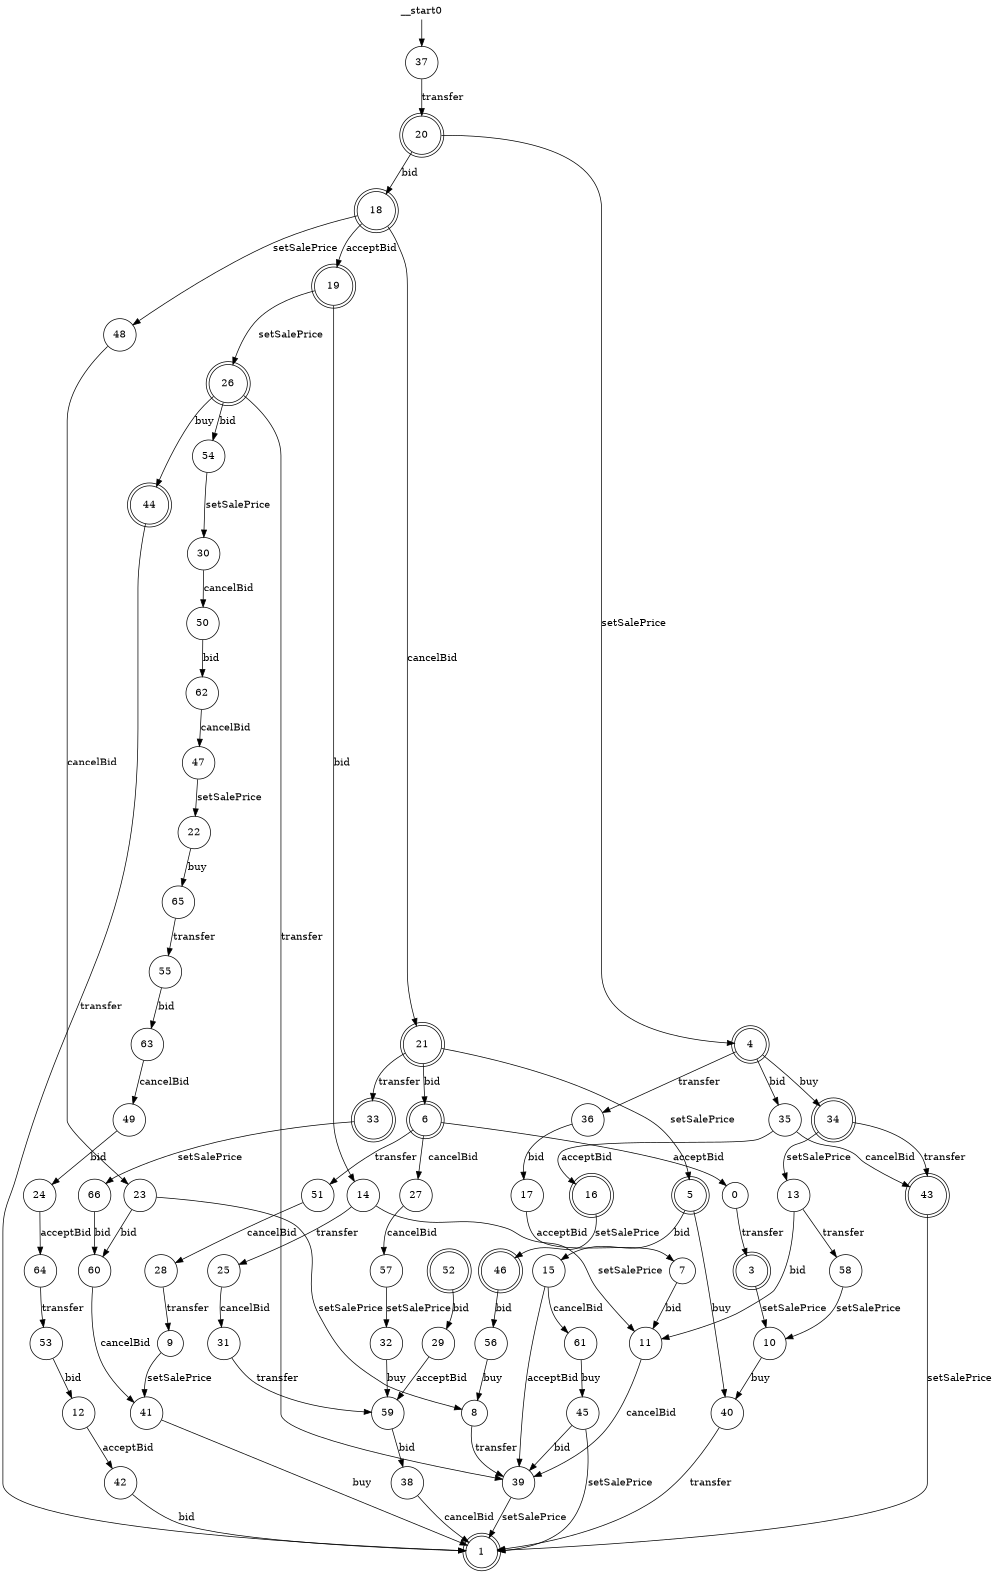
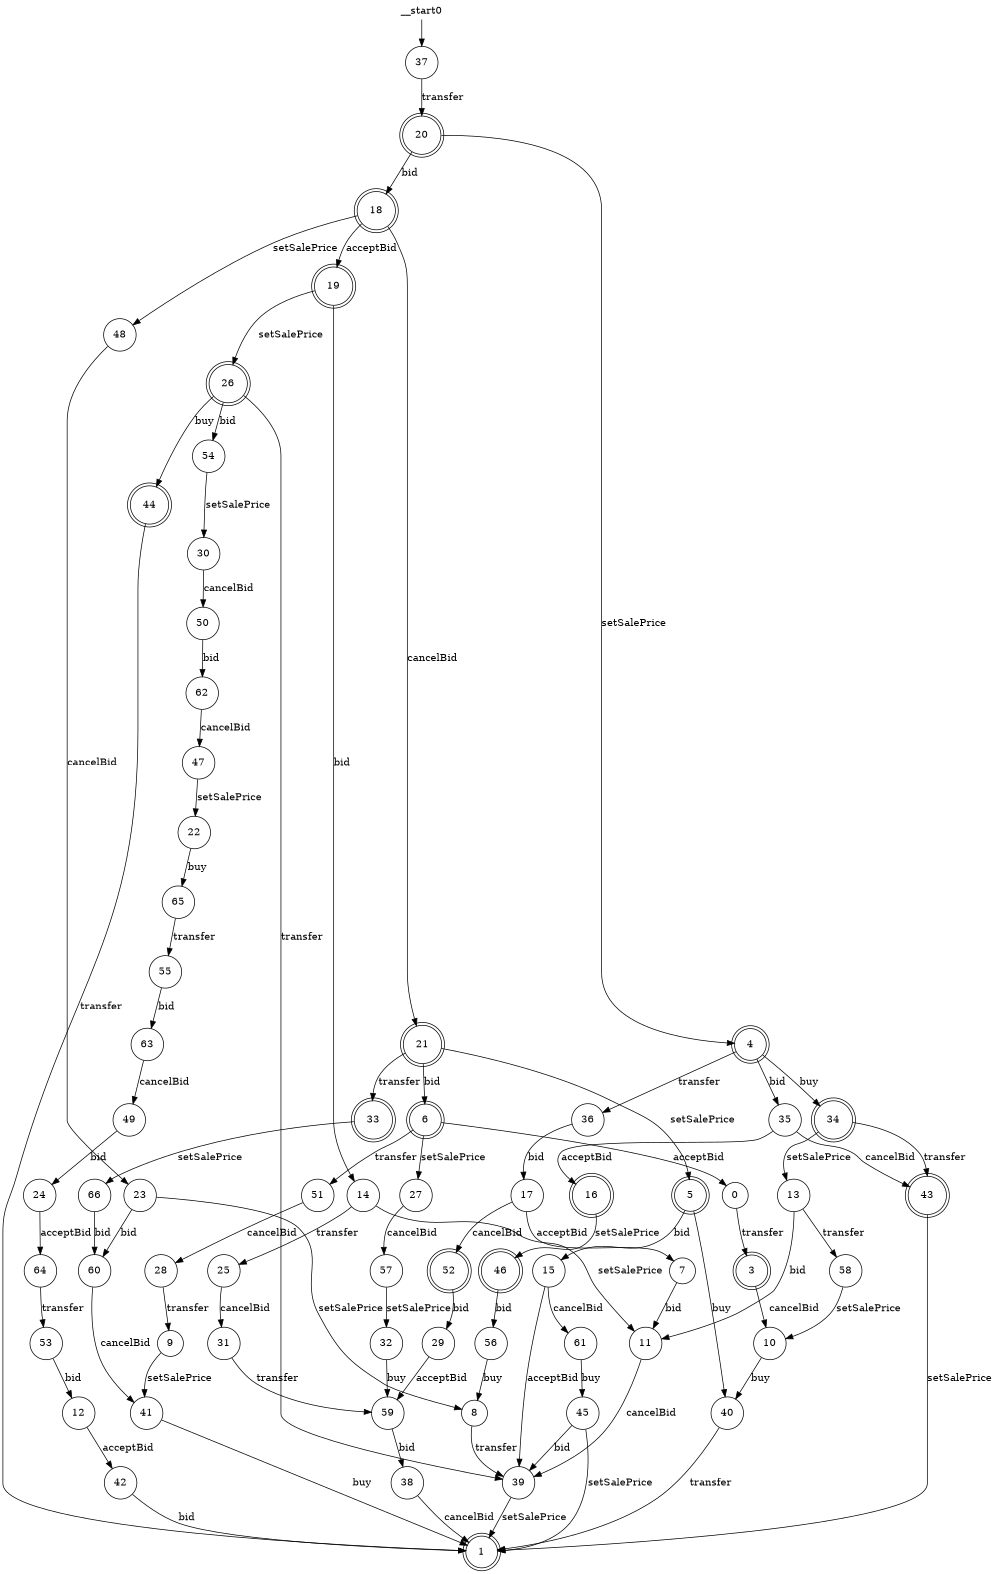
(454, 1158) -> (454, 1158)
none -> (483, 1218)
(794, 1309) -> (794, 1309)
